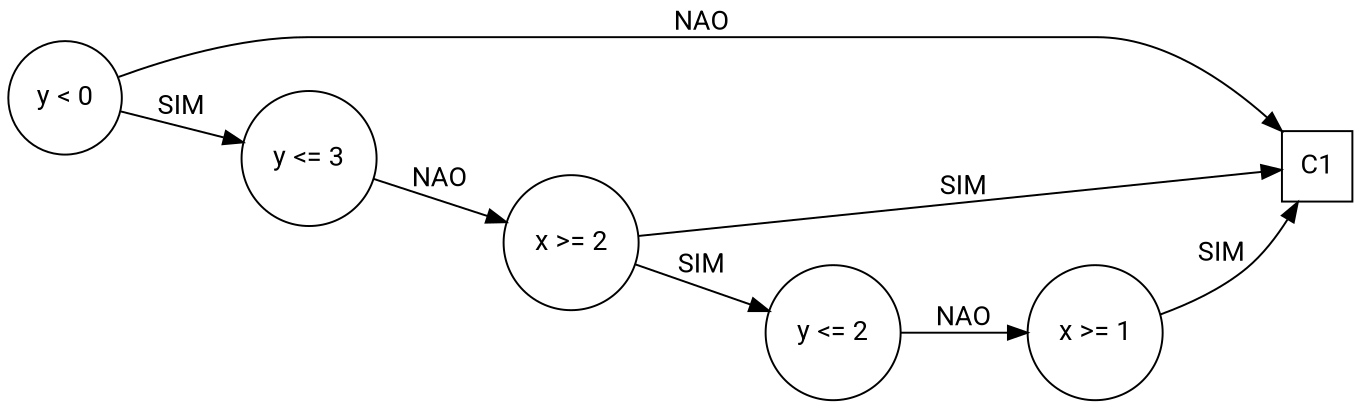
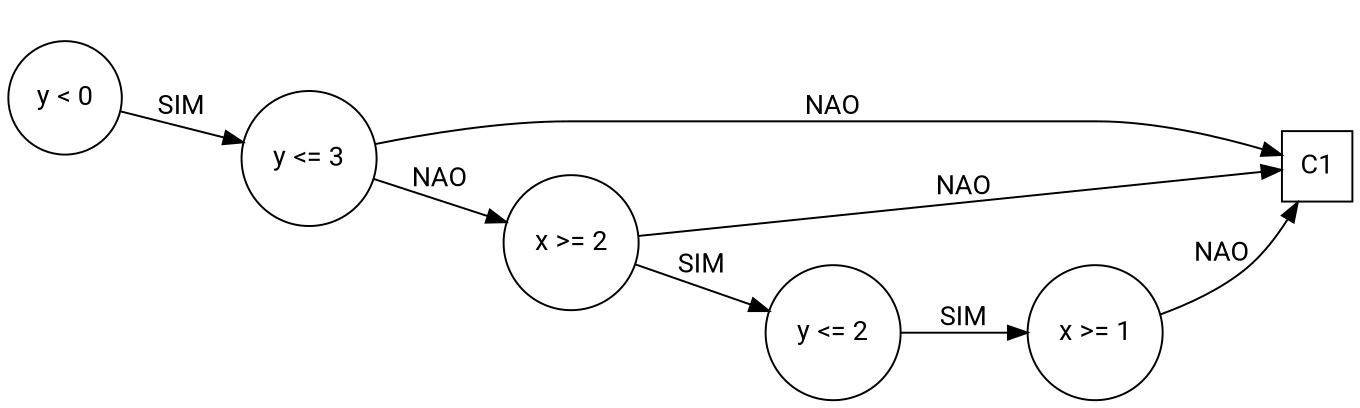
(701, 37) -> (820, 121)
(964, 187) -> (964, 187)
(1222, 253) -> (1222, 253)
(964, 318) -> (964, 318)
